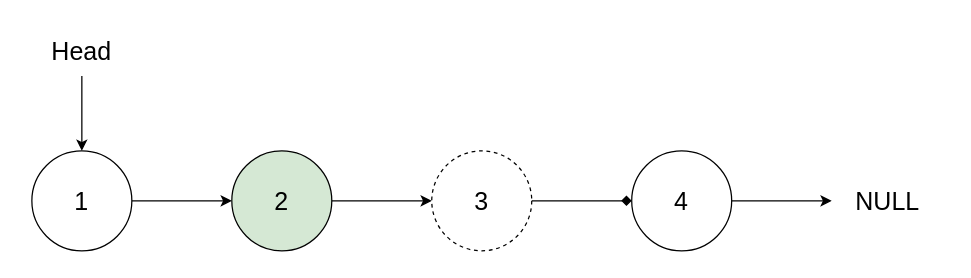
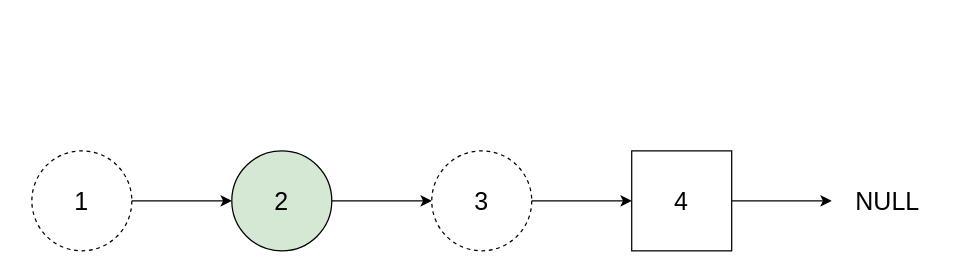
(82, 51) -> none
(82, 109) -> none
(82, 201) -> (82, 201)
(621, 201) -> (622, 201)
(682, 201) -> (682, 201)
